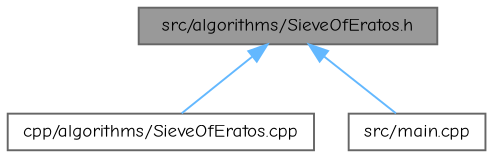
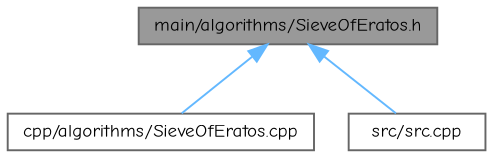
(288, 26) -> (288, 26)
(417, 132) -> (417, 132)
